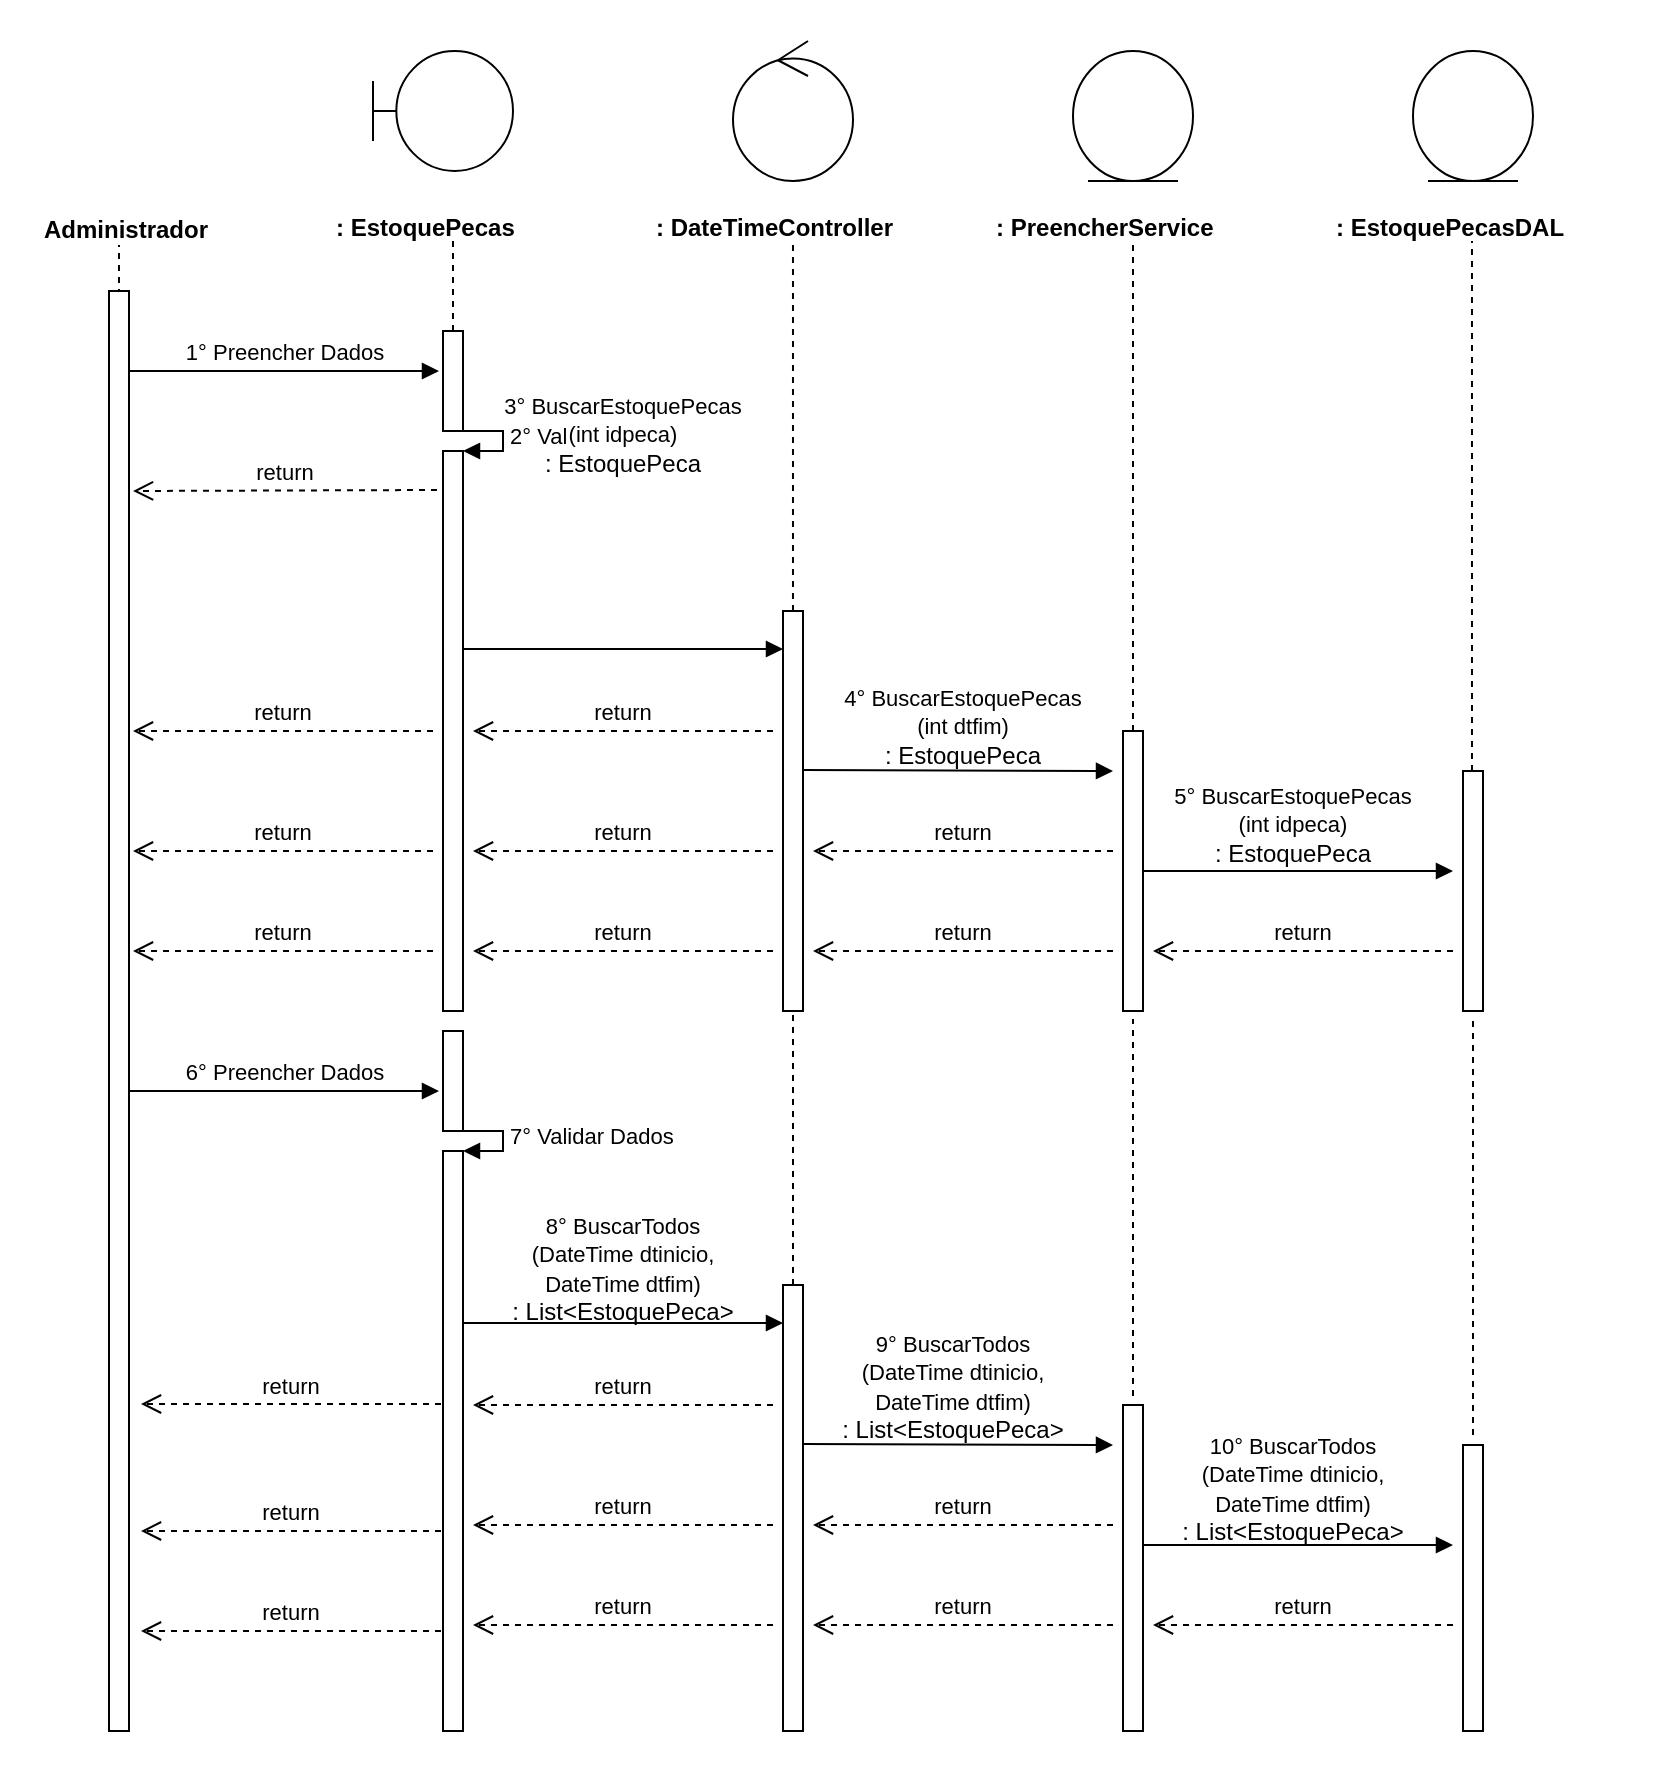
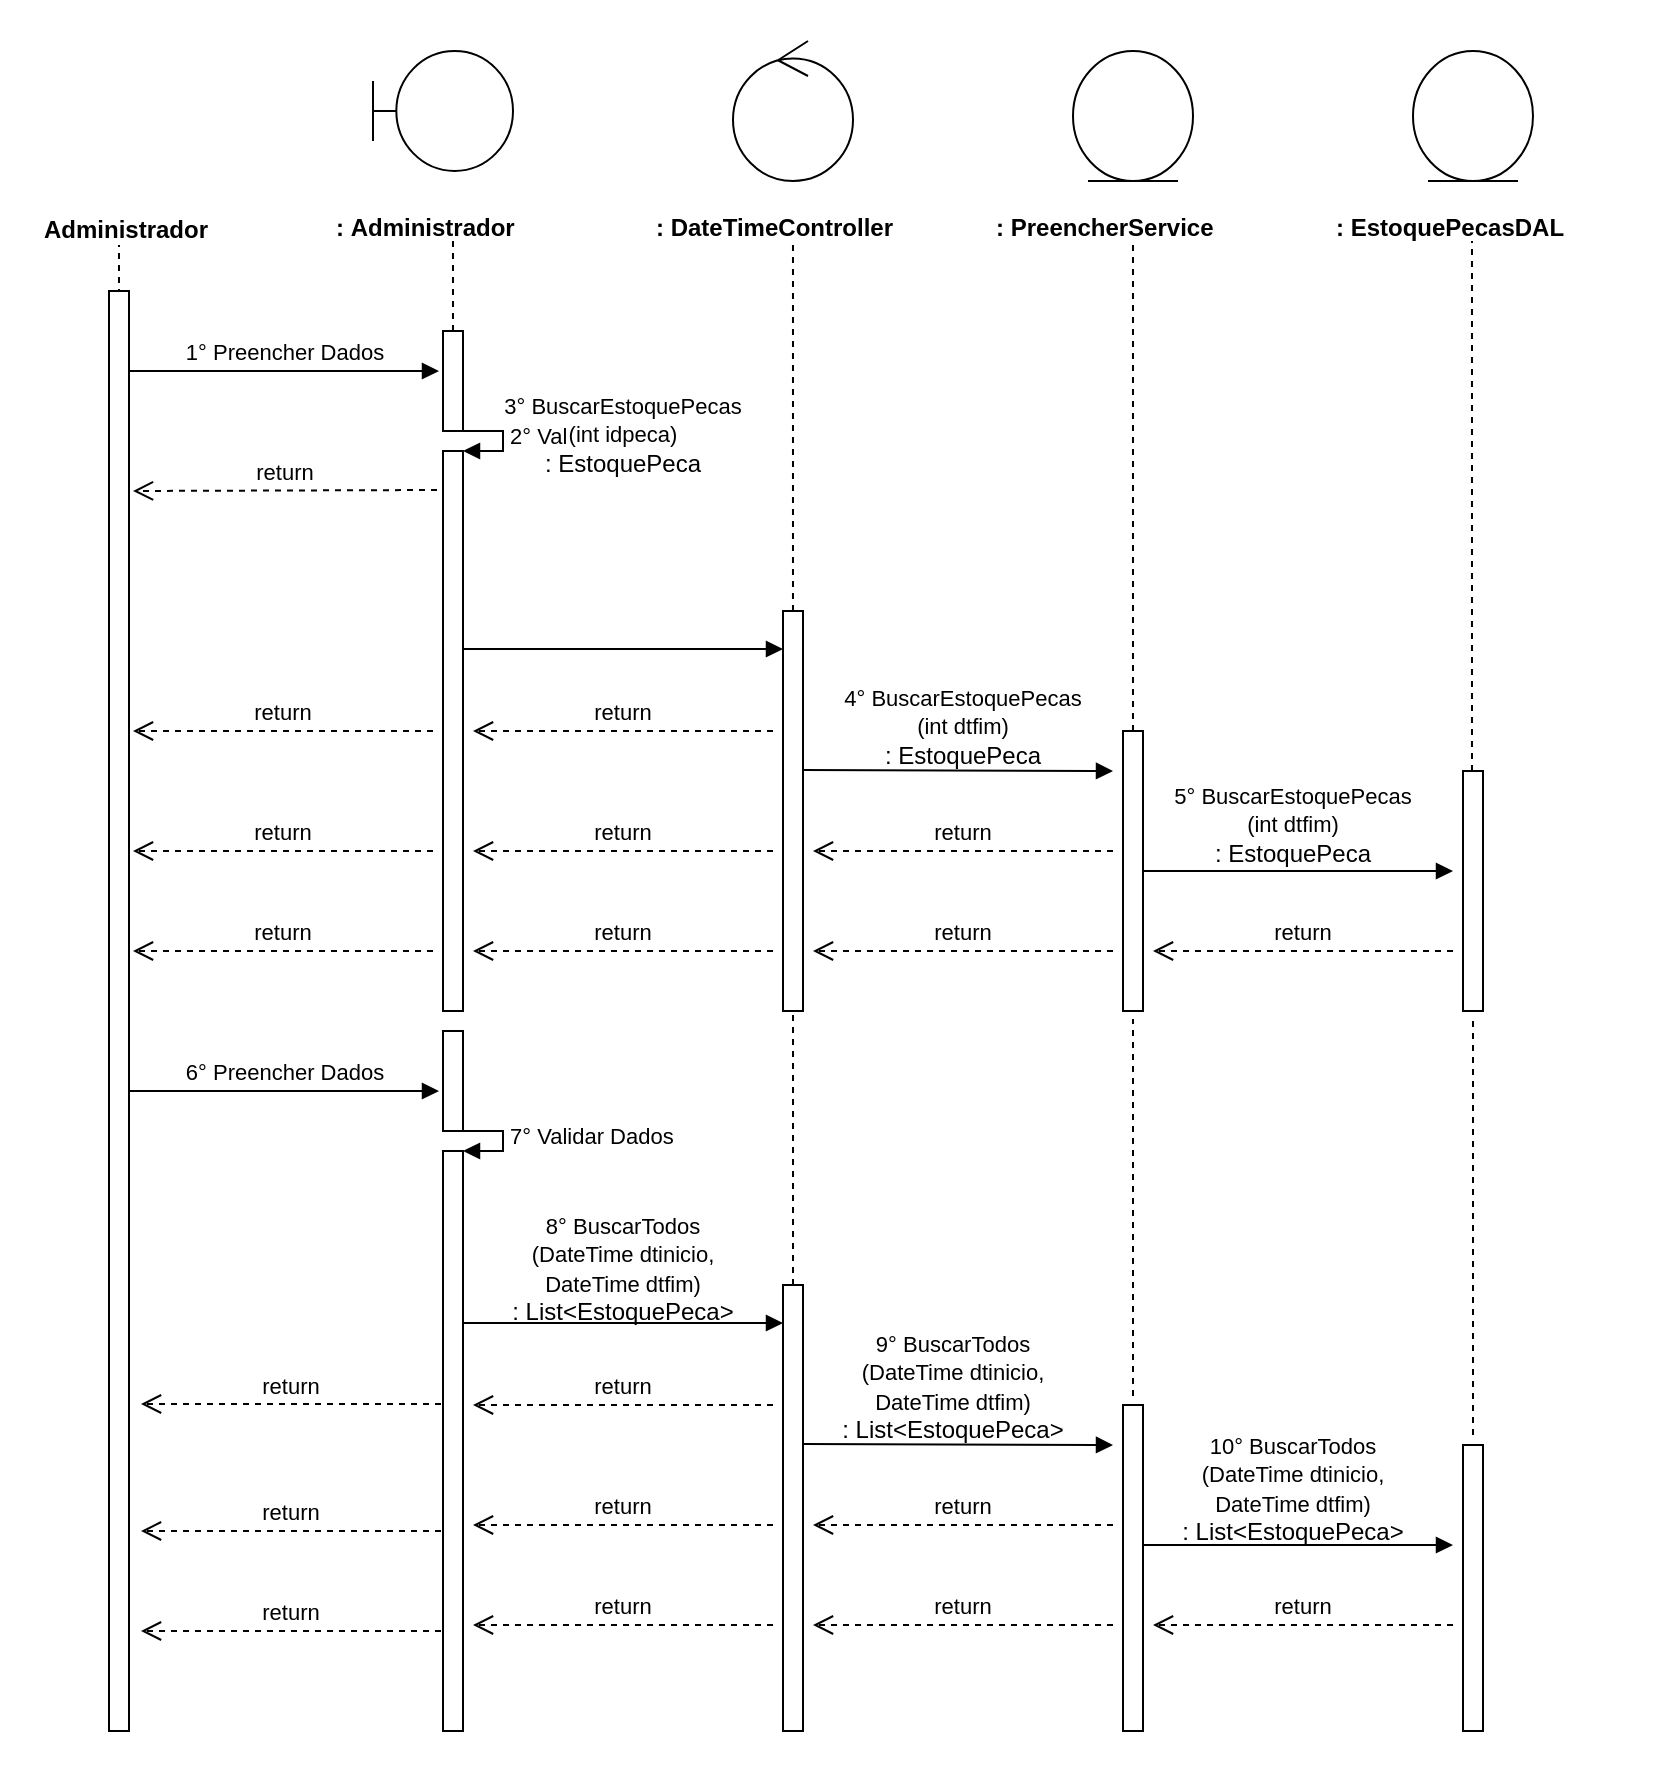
(428, 229) -> (428, 229)
(1294, 826) -> (1294, 826)
